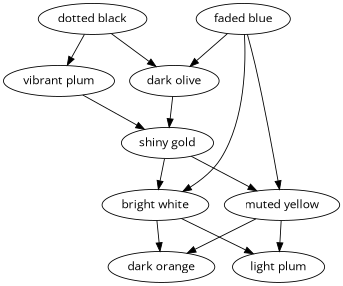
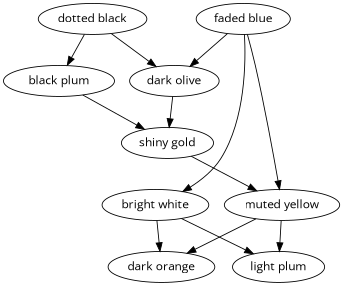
(59, 81) -> (59, 81)
(162, 170) -> none
